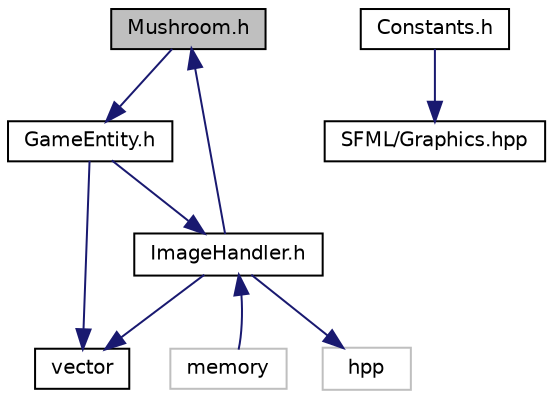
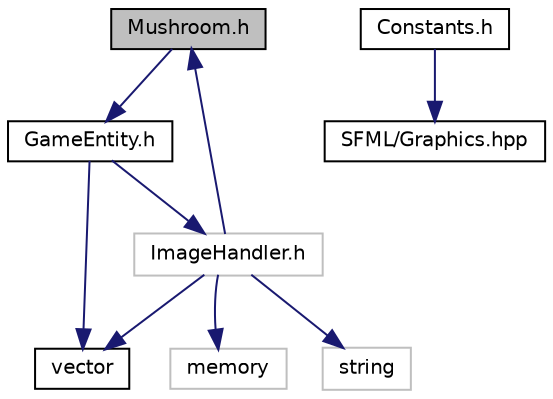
(228, 255) -> (228, 255)
(242, 322) -> (215, 302)
(367, 369) -> (367, 369)
